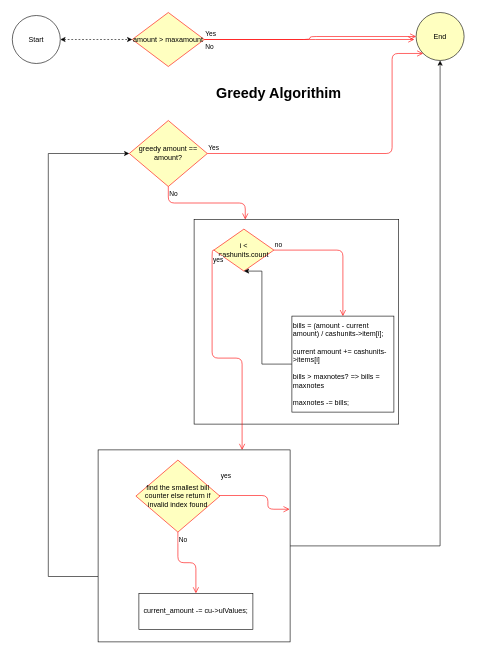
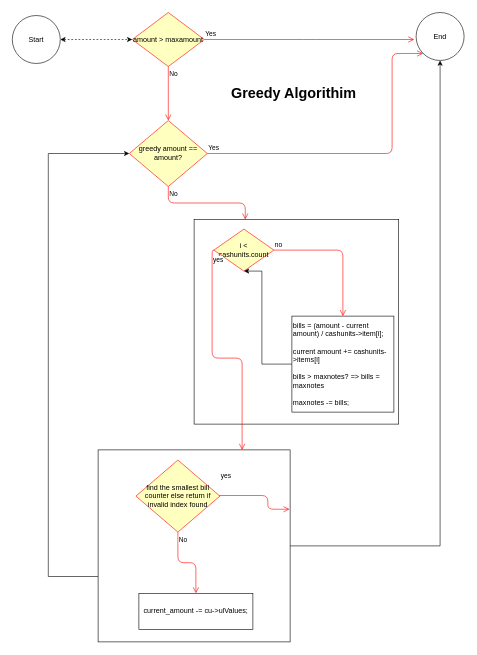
(360, 36) -> (168, 93)
(440, 36) -> (440, 36)
(285, 93) -> (300, 93)
